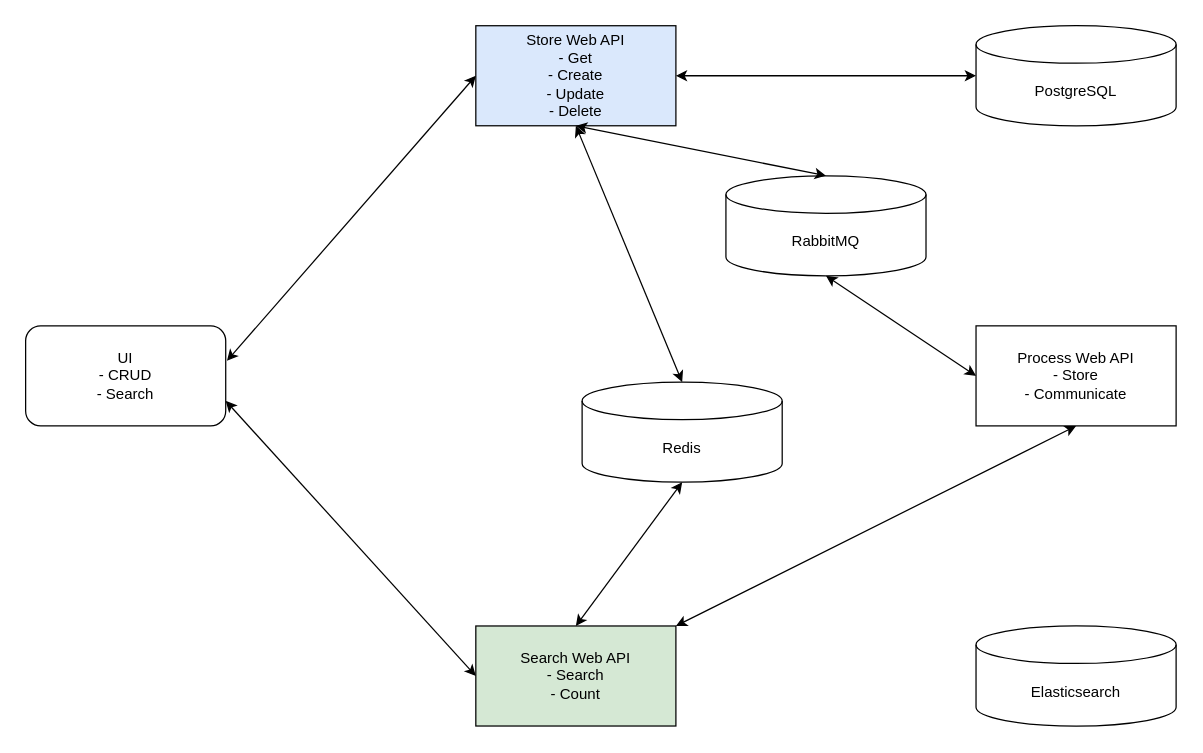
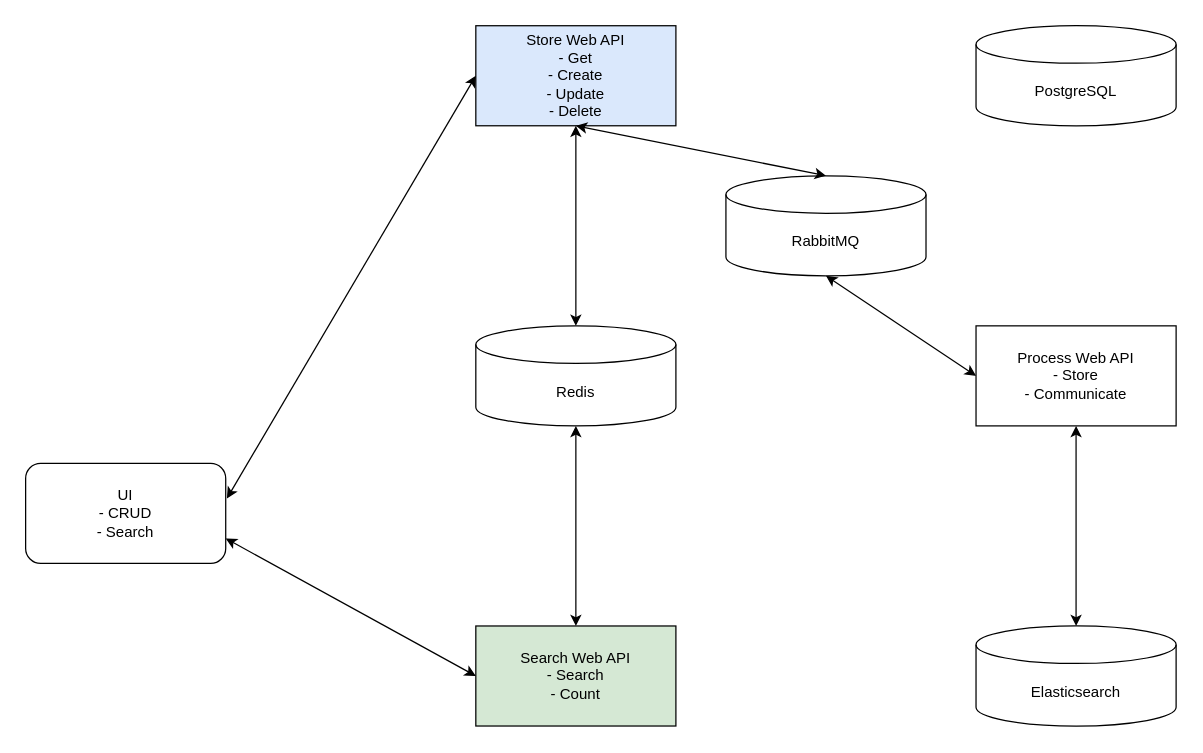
(826, 76) -> none
(126, 376) -> (126, 513)
(682, 432) -> (576, 376)
(876, 525) -> (1076, 526)
